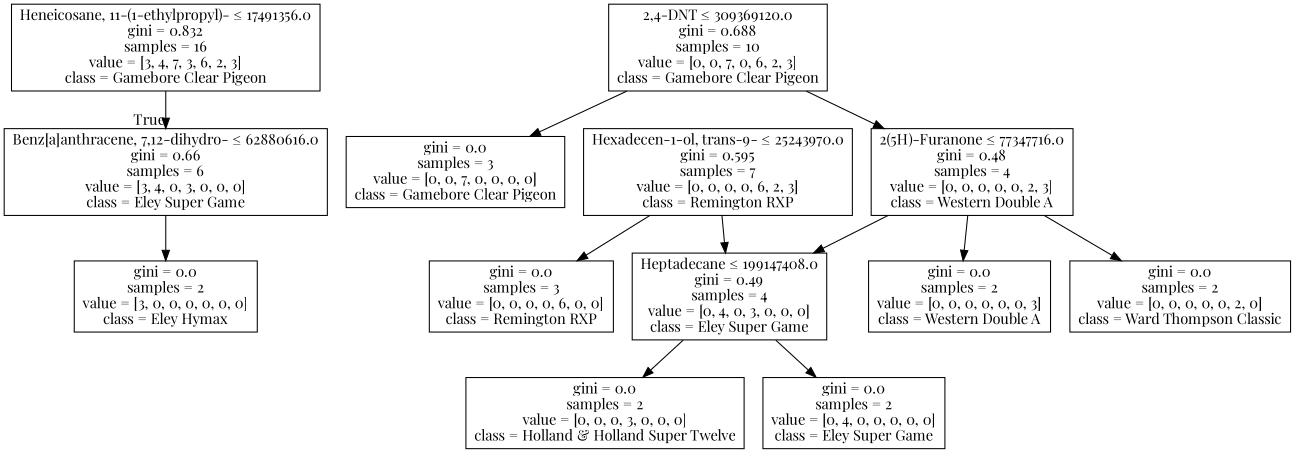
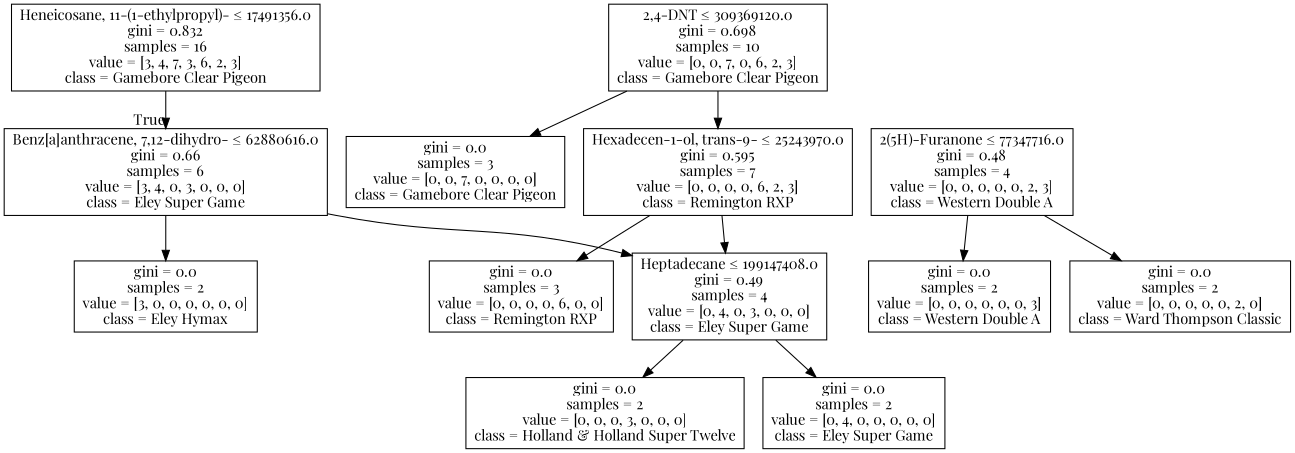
(718, 31) -> (718, 31)
(840, 108) -> (718, 104)
(855, 232) -> (475, 231)
